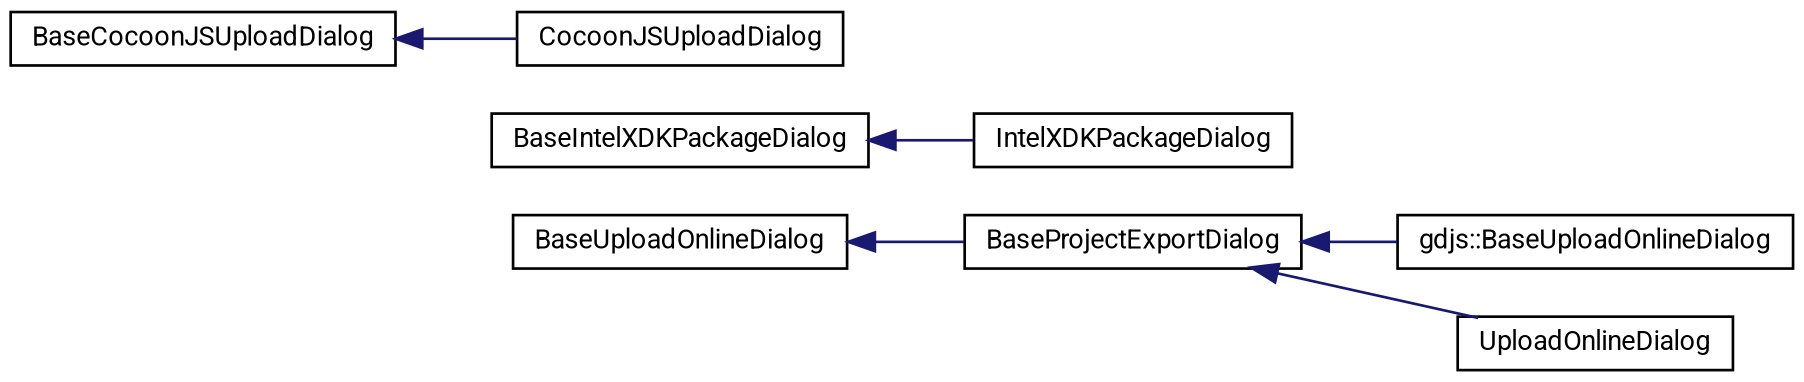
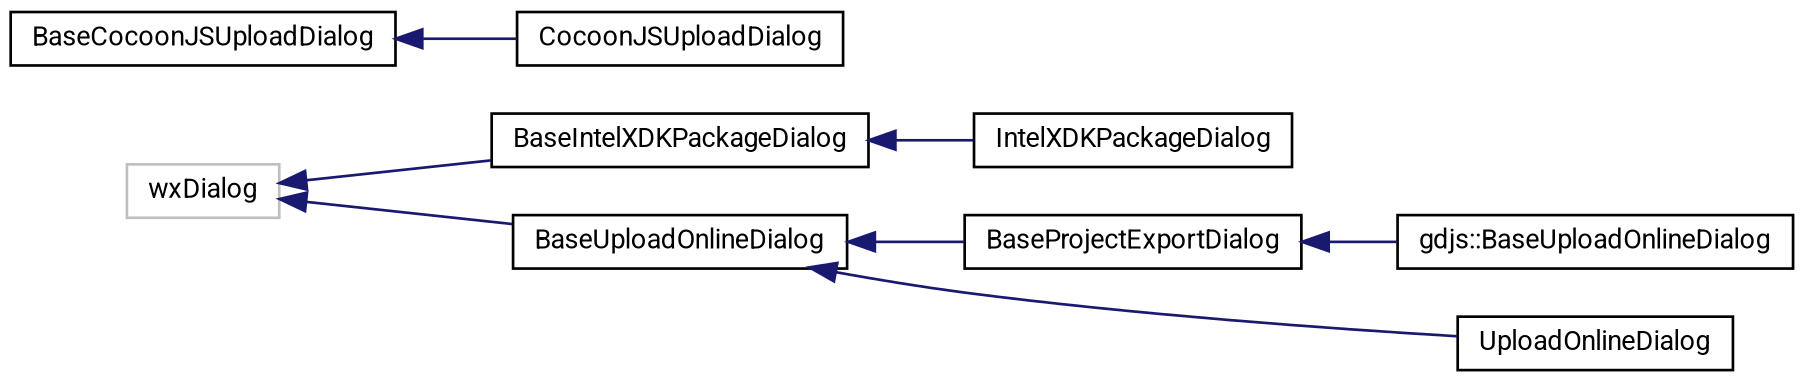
none -> (203, 191)
(1378, 296) -> (1146, 313)
